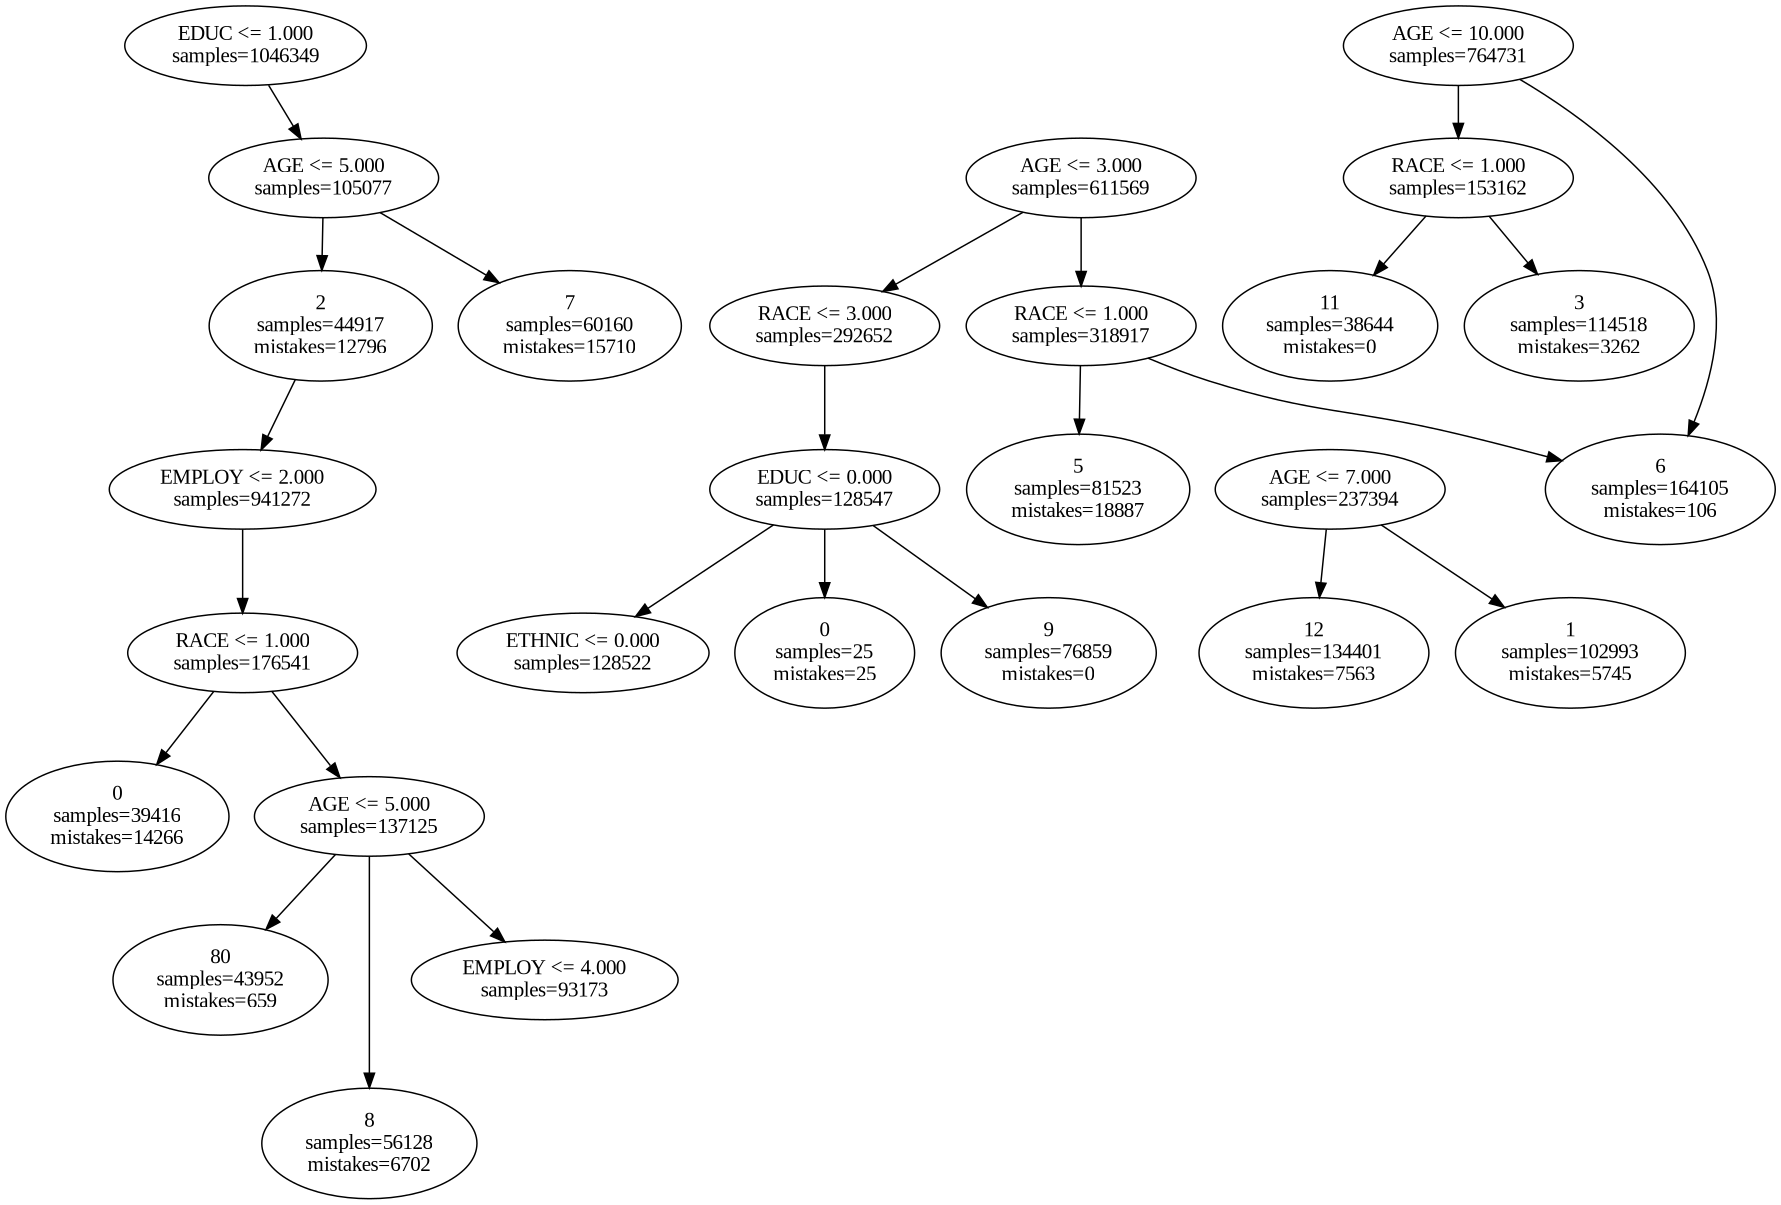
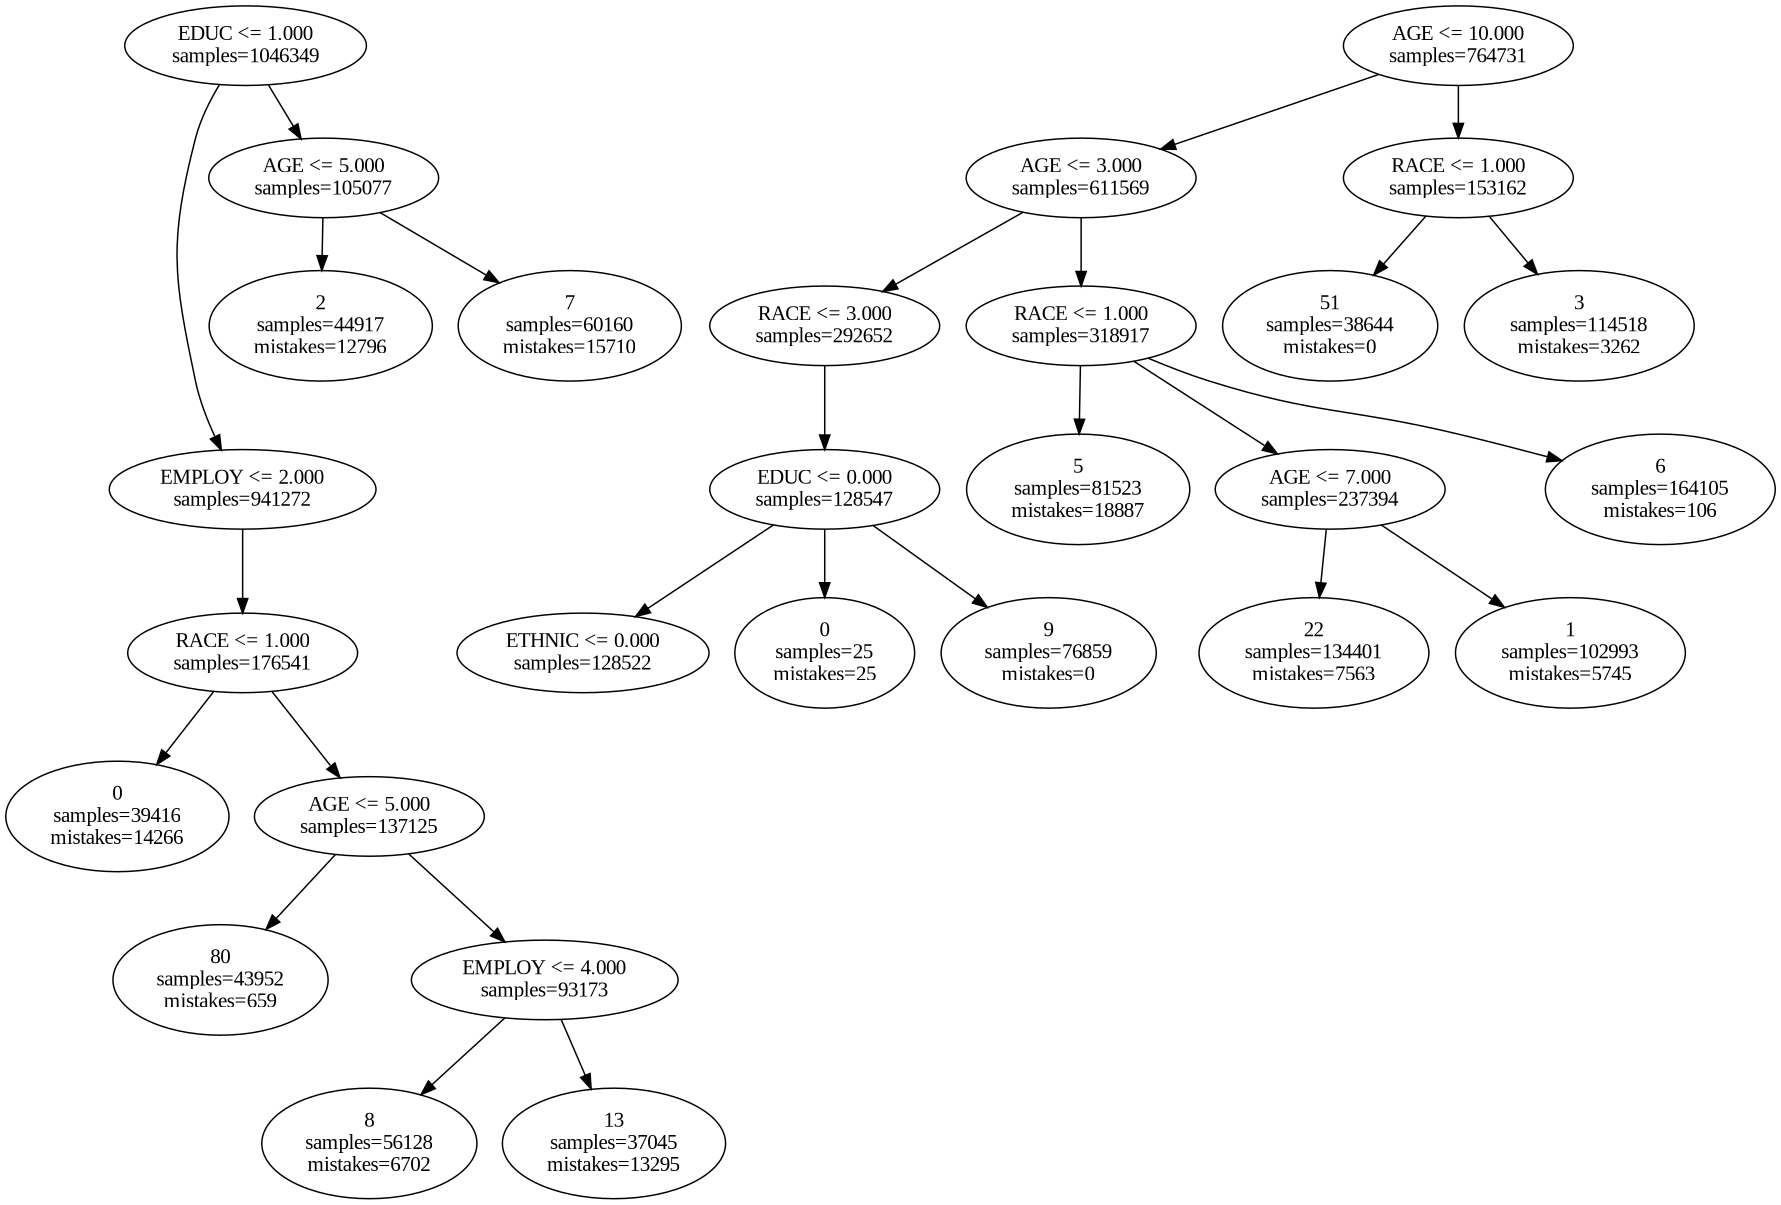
(1679, 219) -> (1277, 109)
(1330, 326) -> (1330, 326)
none -> (1199, 403)
(281, 408) -> (177, 259)
(1314, 653) -> (1314, 653)
(369, 965) -> (468, 1051)
none -> (614, 1143)
